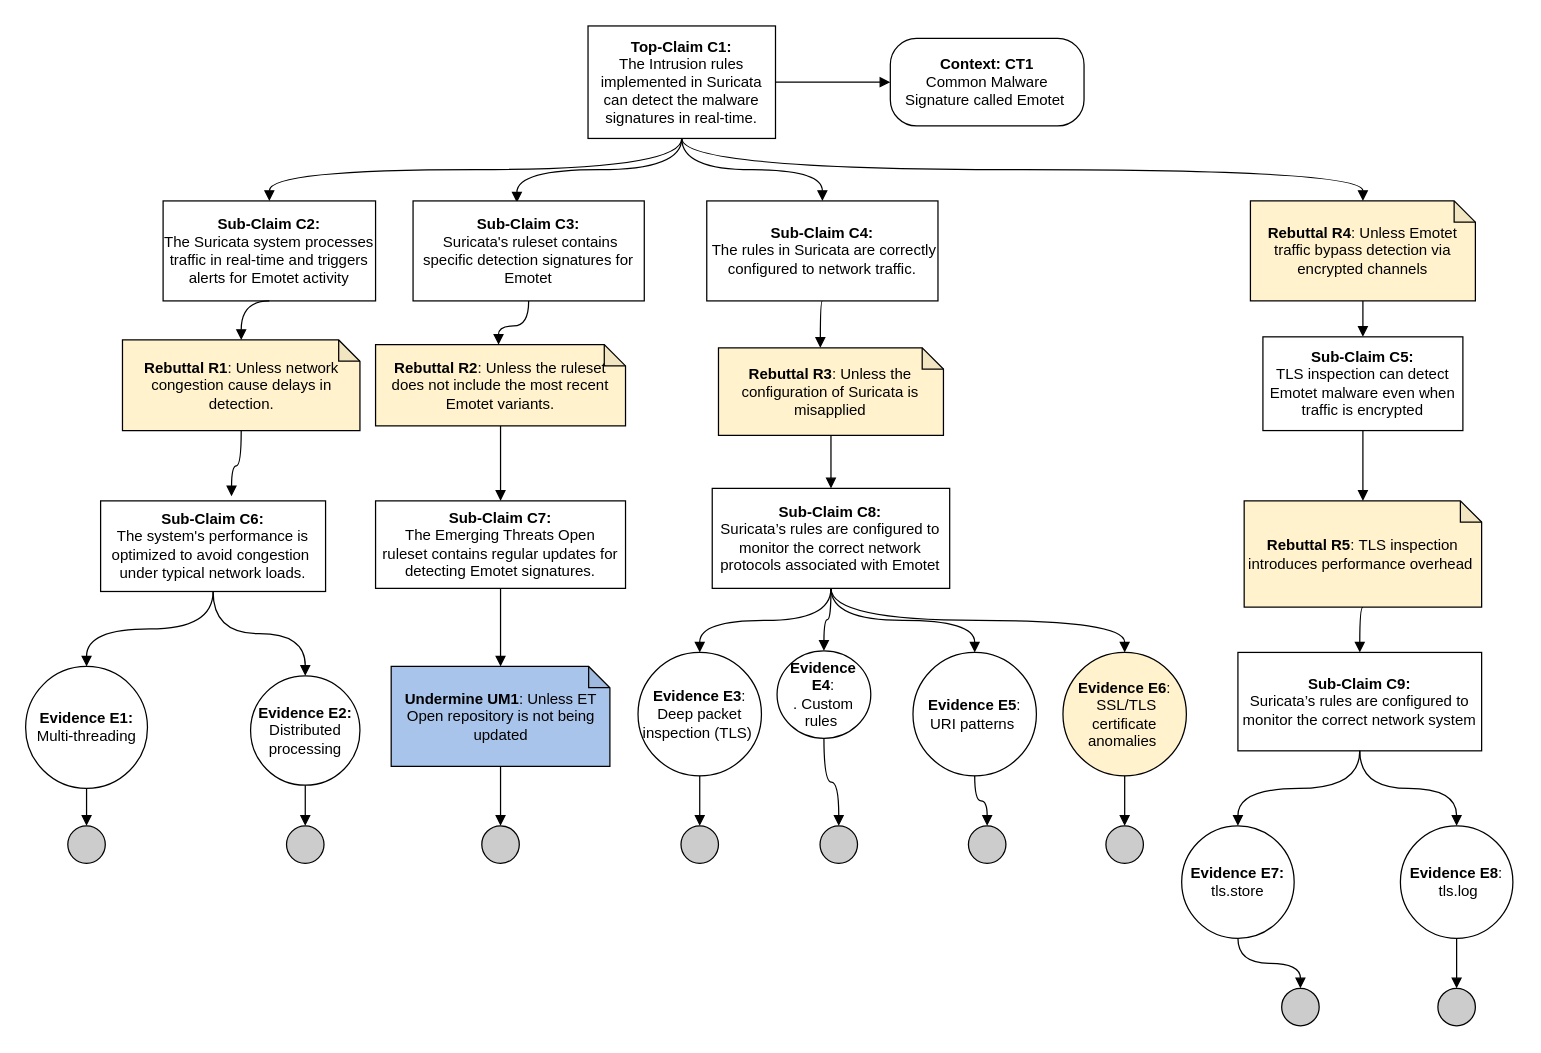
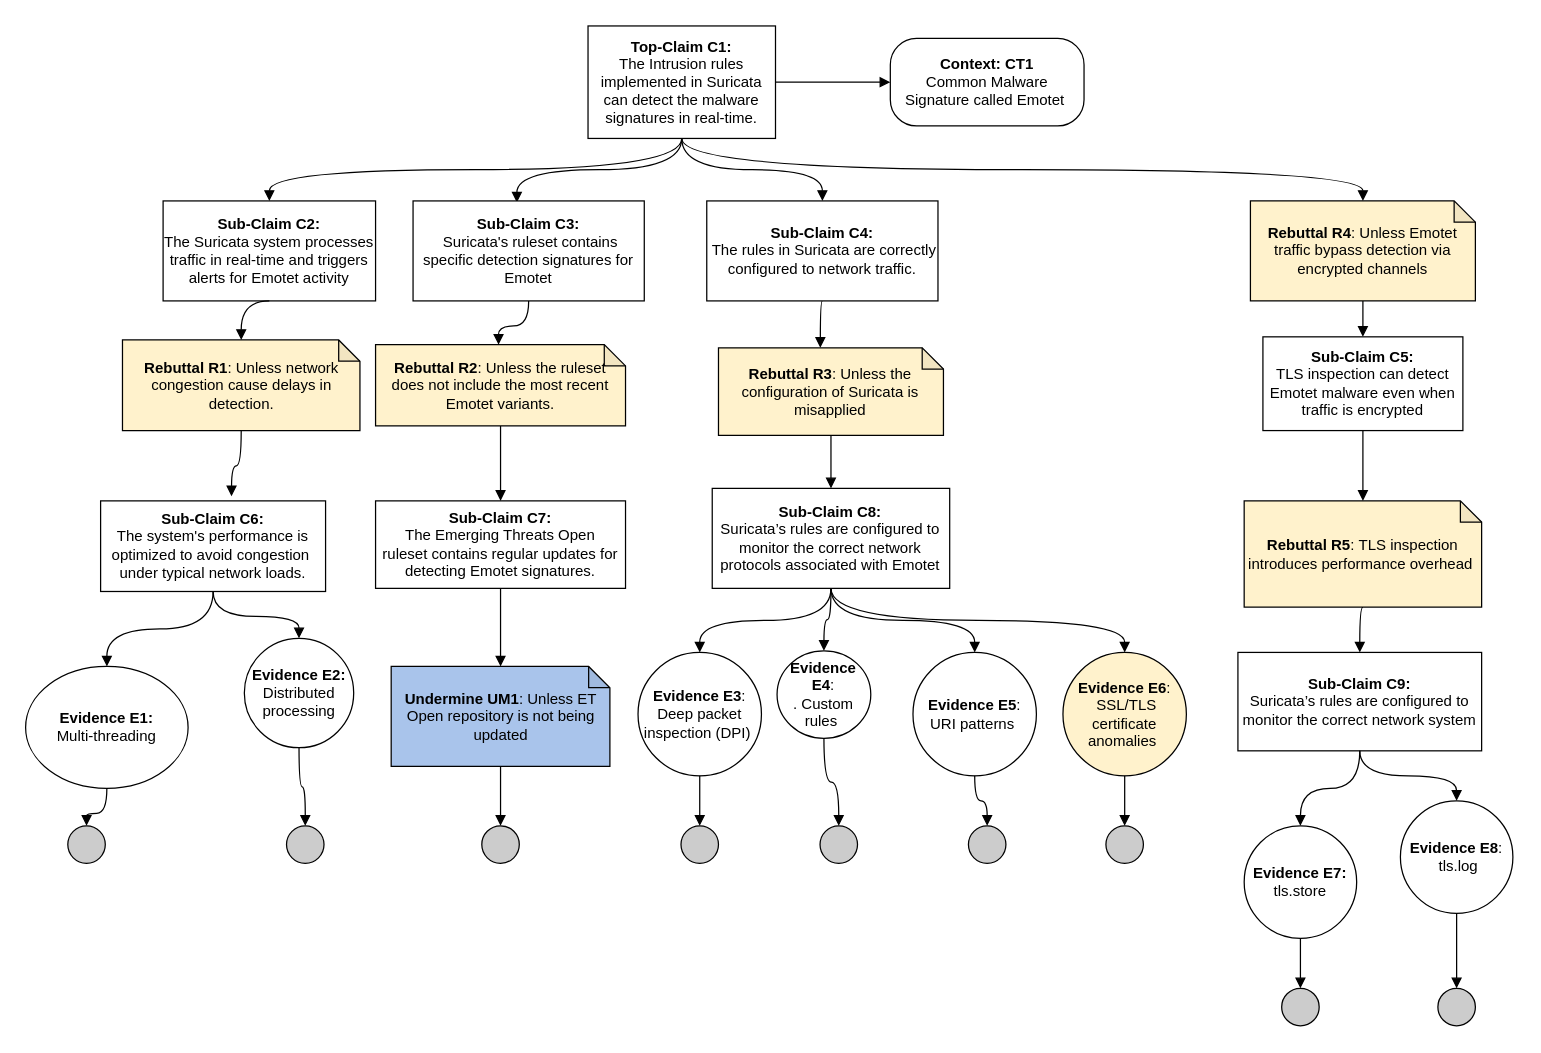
(700, 714) -> (700, 714)
(87, 727) -> (107, 727)
(305, 730) -> (299, 693)
(1238, 882) -> (1301, 882)
(1457, 882) -> (1457, 857)
